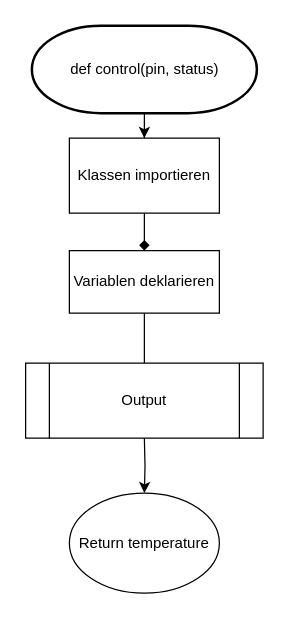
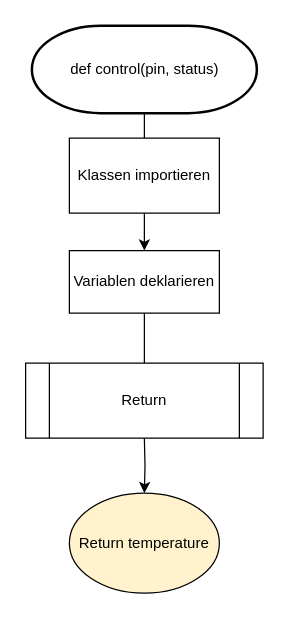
(144, 128) -> (144, 131)
(144, 240) -> (144, 241)
(144, 401) -> (144, 401)
(144, 543) -> (144, 543)
